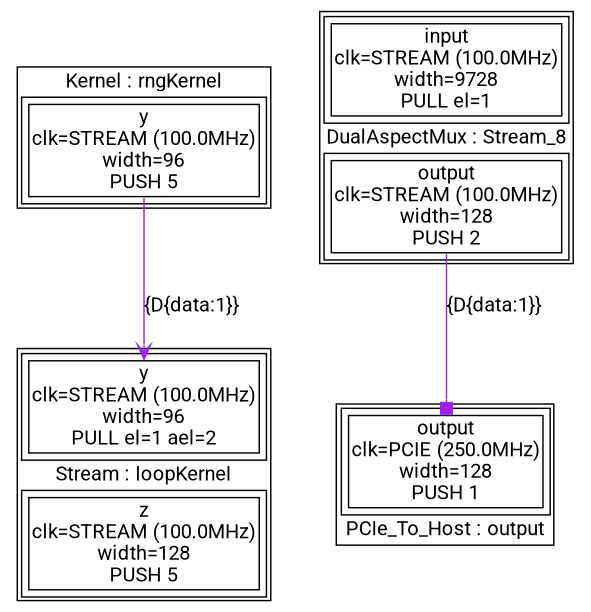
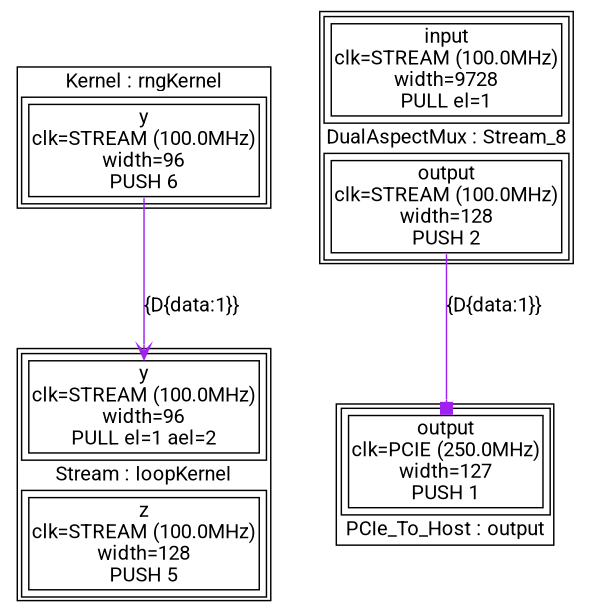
(144, 182) -> (144, 182)
(446, 472) -> (446, 472)
